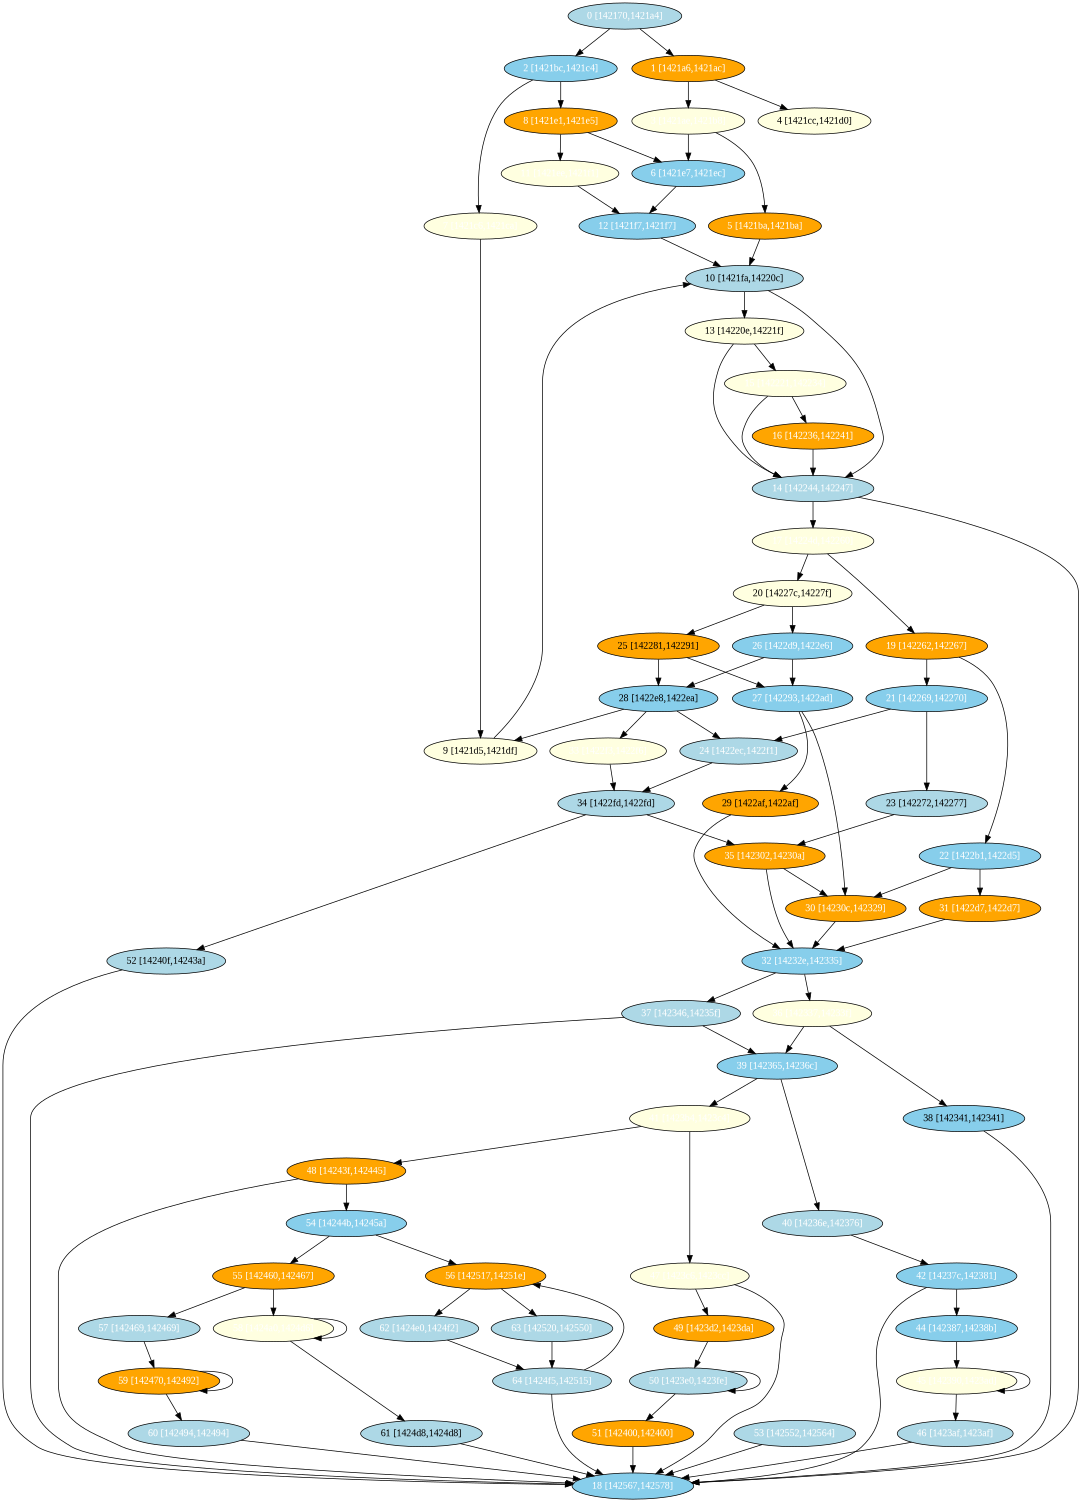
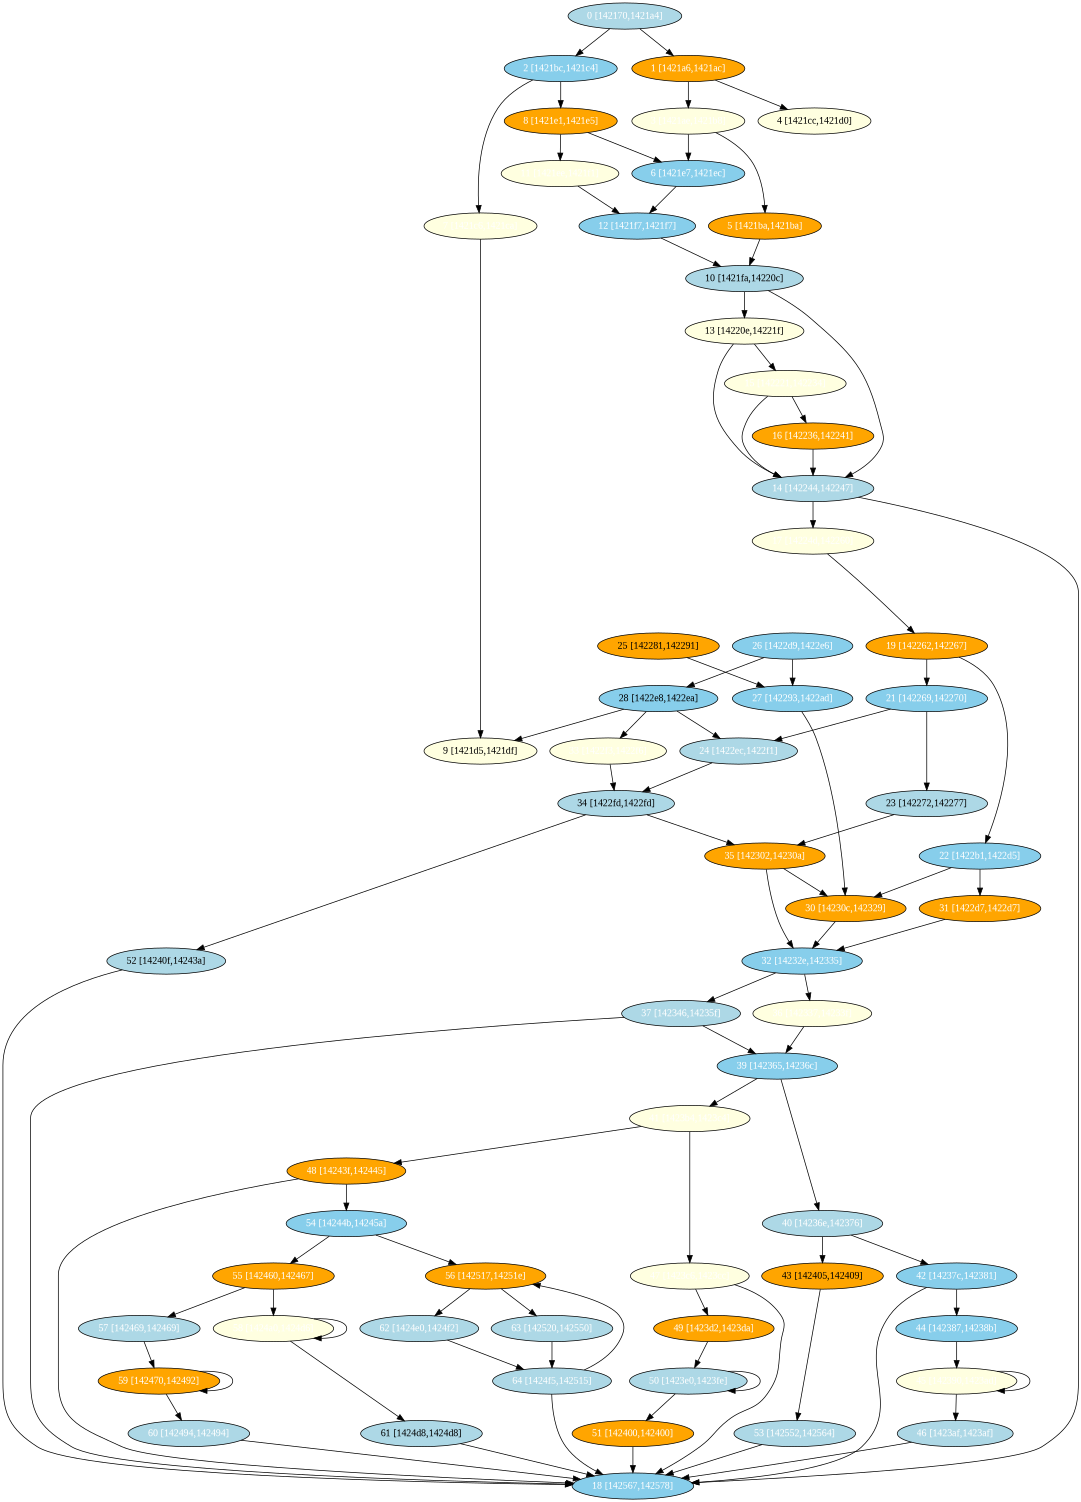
(542, 475) -> none
(793, 594) -> none
(658, 669) -> none
(761, 804) -> none
(964, 1119) -> none
none -> (822, 1276)
